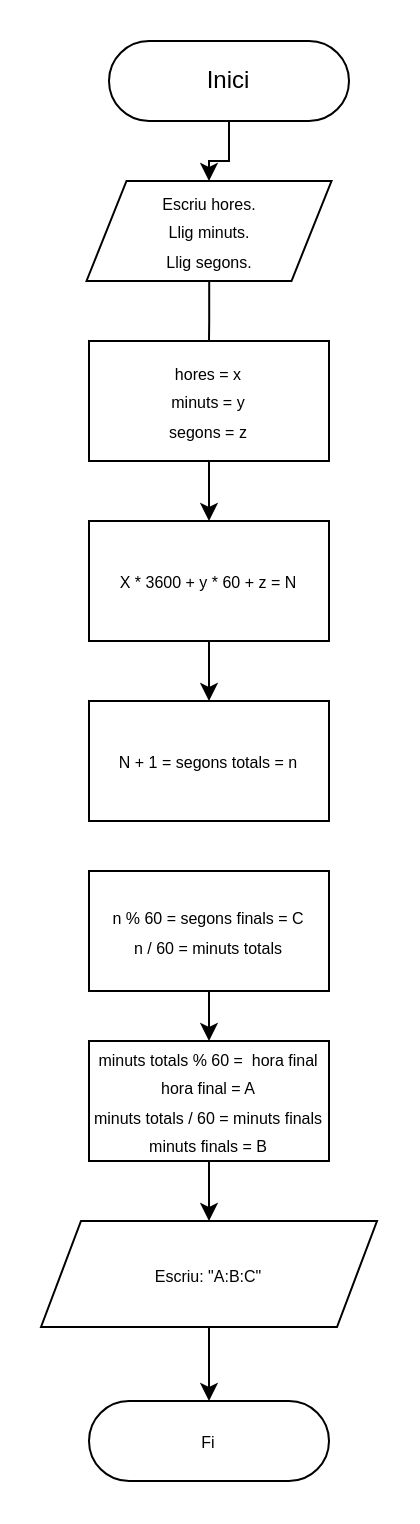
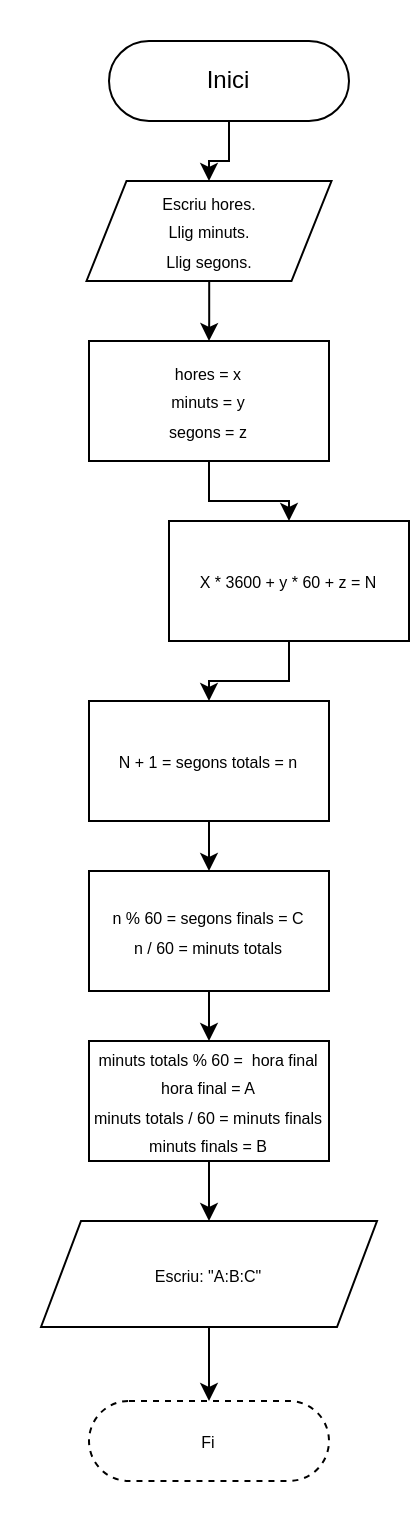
(209, 331) -> (209, 326)
(209, 581) -> (289, 581)
none -> (209, 853)
(209, 1441) -> (209, 1441)
